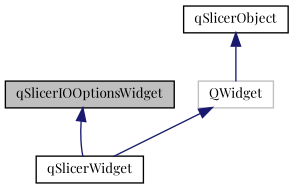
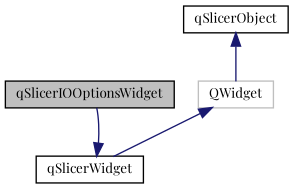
(81, 139) -> (99, 125)
